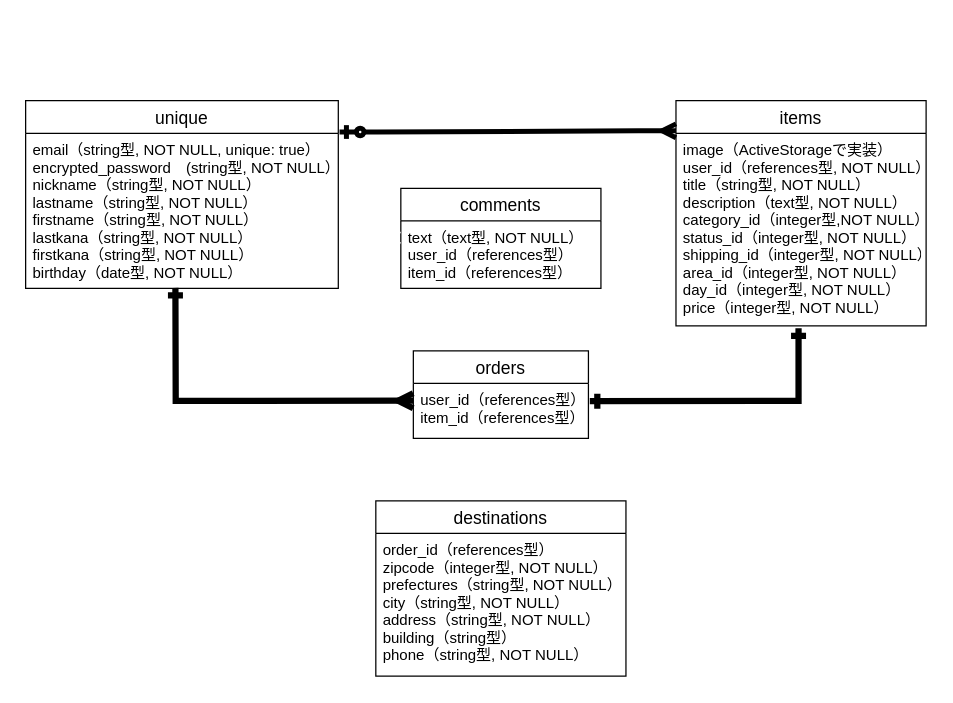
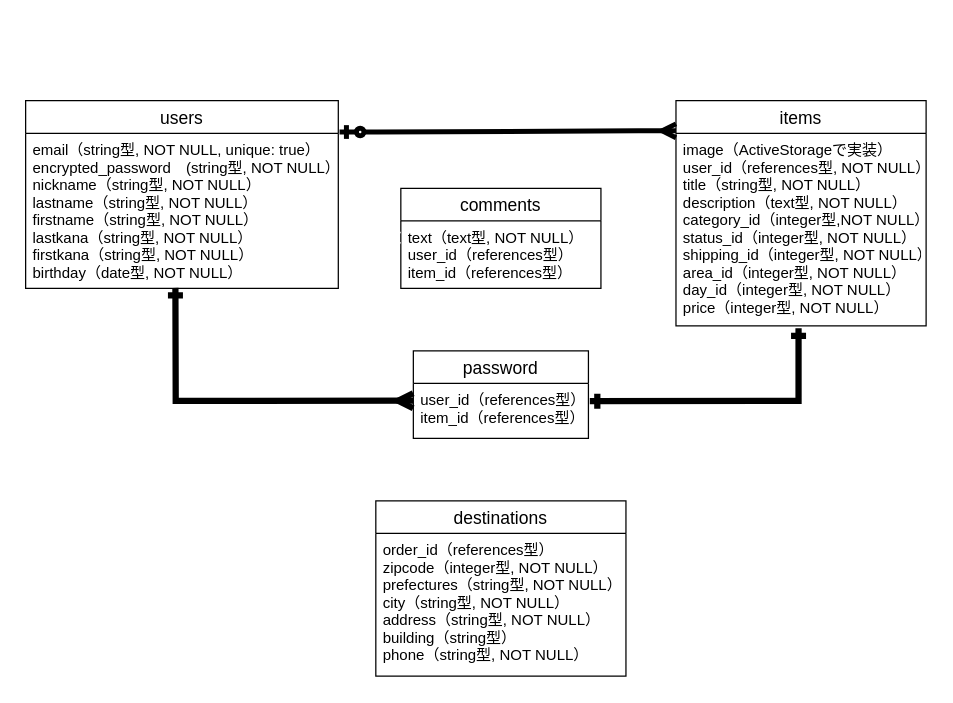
(181, 118) -> (181, 118)
(500, 368) -> (500, 368)
